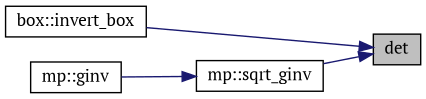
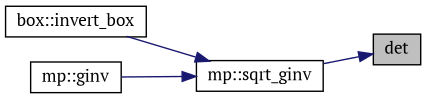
(253, 37) -> (161, 47)
